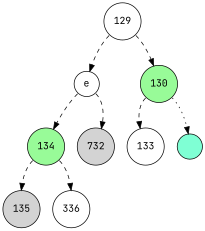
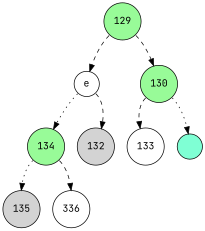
(122, 21) -> (122, 21)
(66, 108) -> (66, 108)
(96, 147) -> (96, 147)
(26, 171) -> (26, 171)
